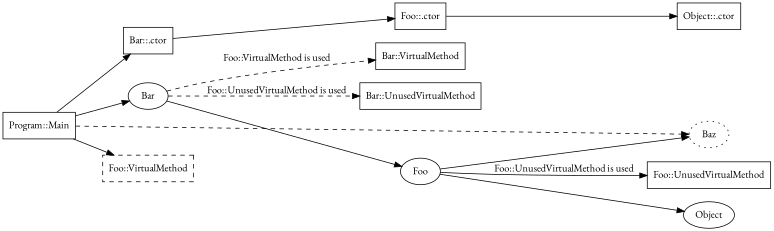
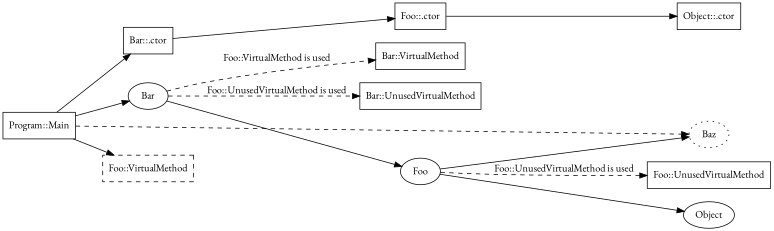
(540, 175) -> (540, 175)
